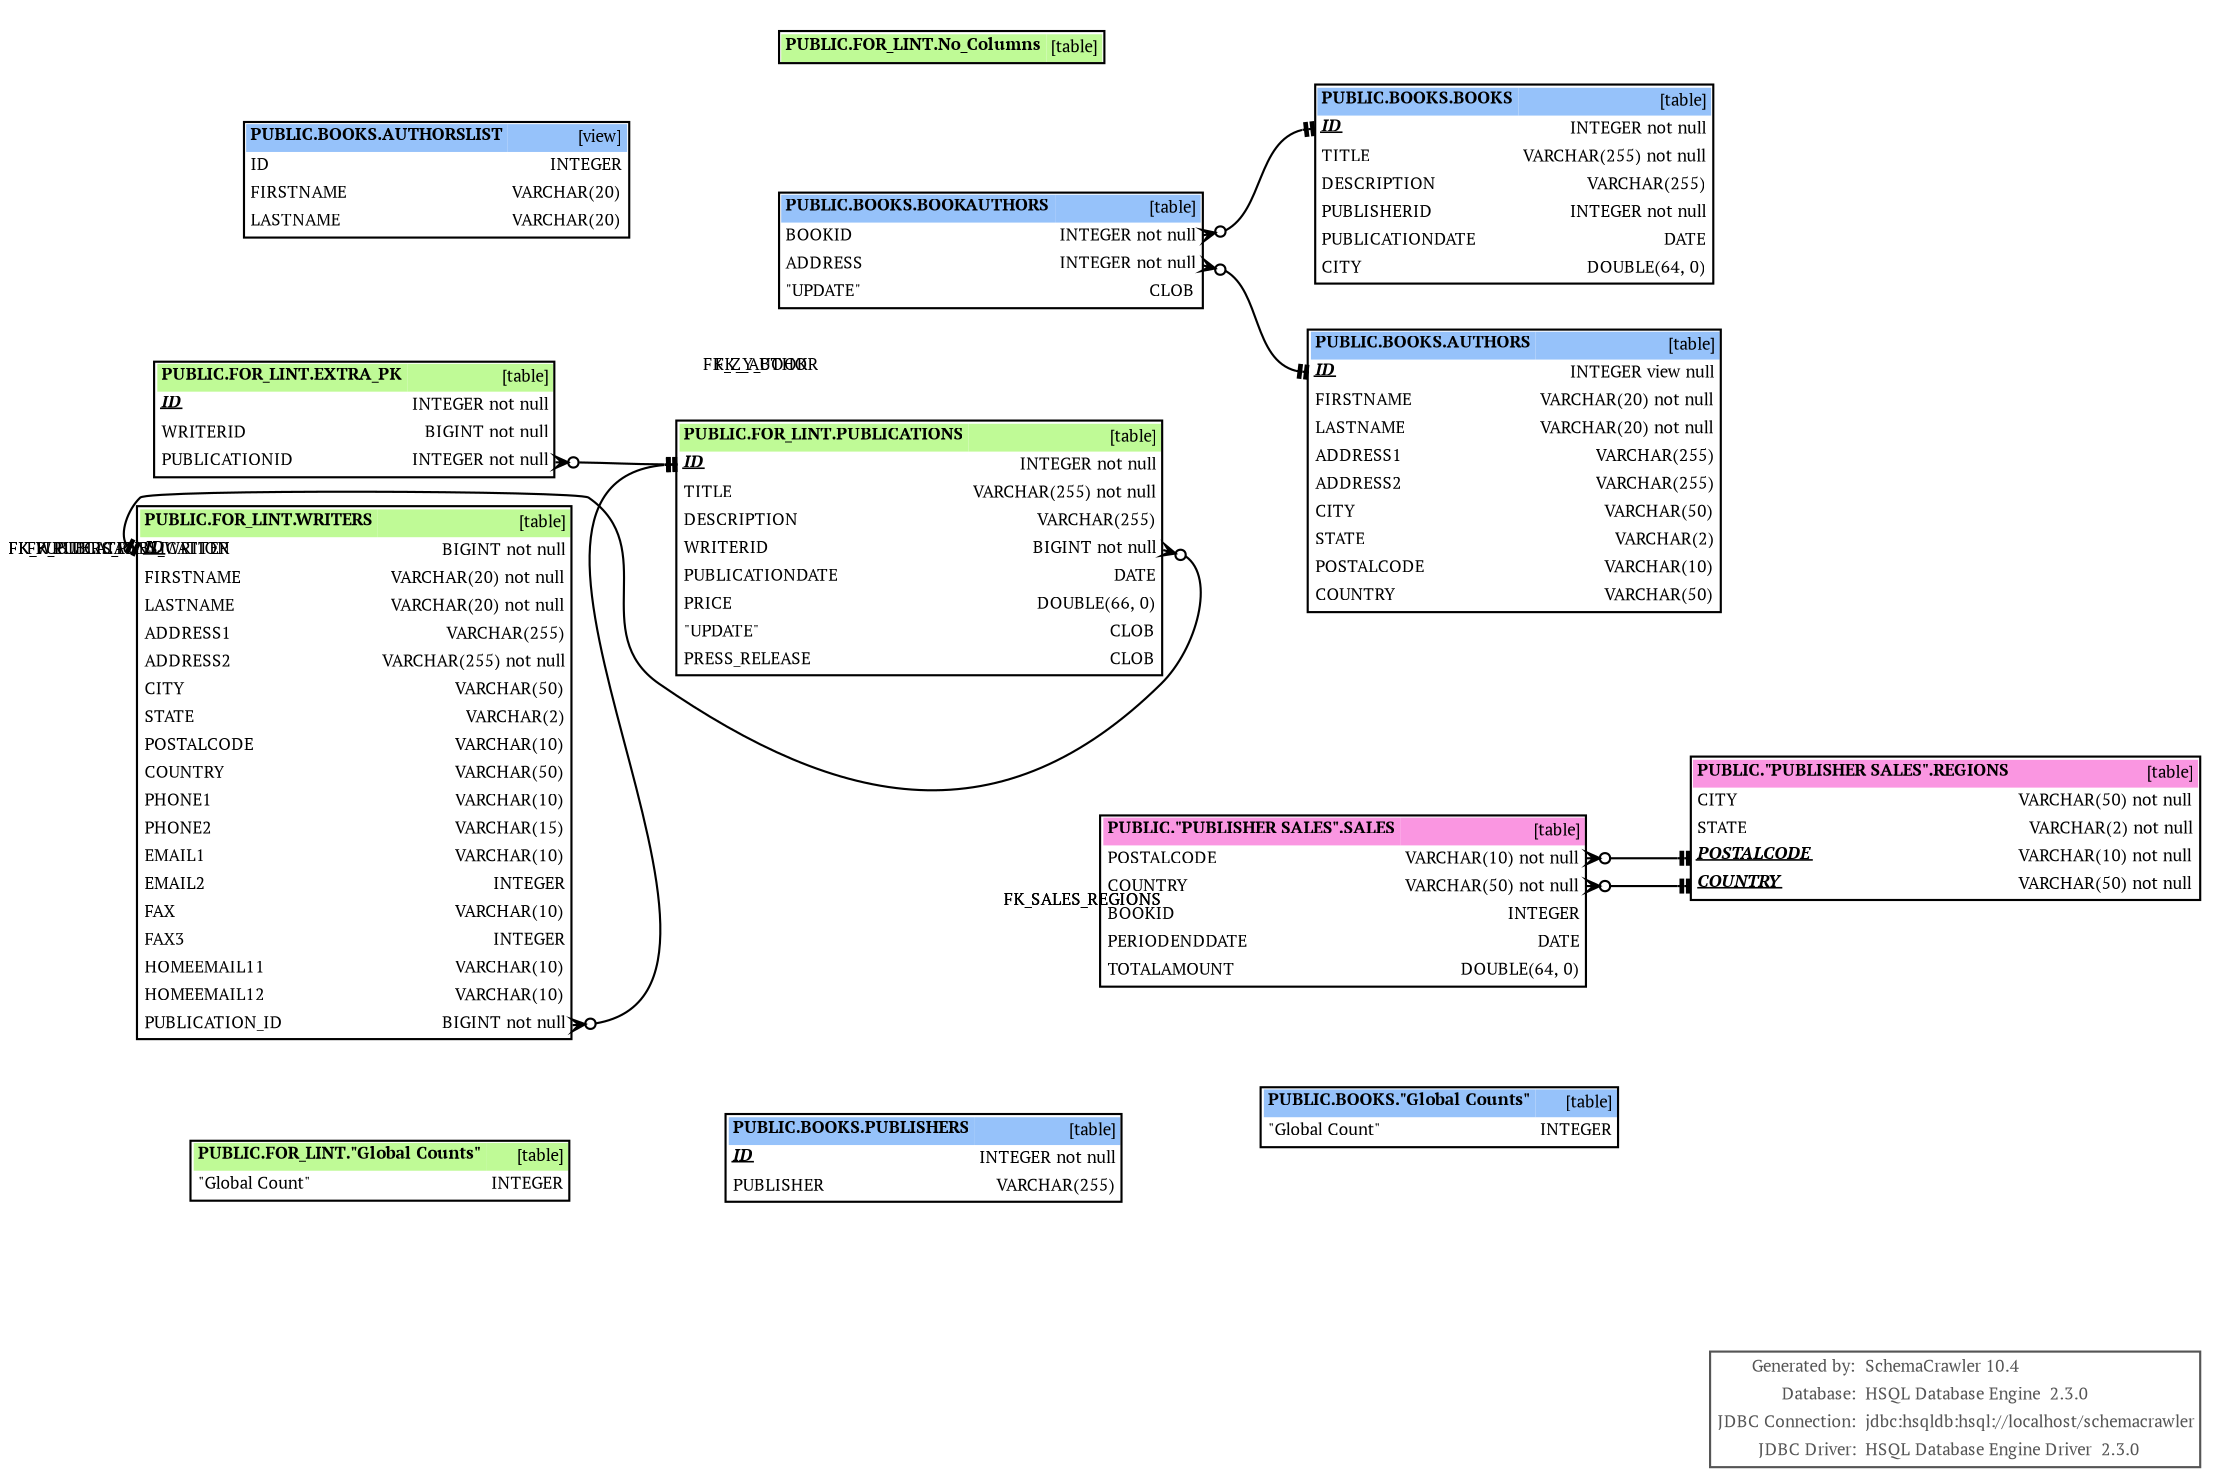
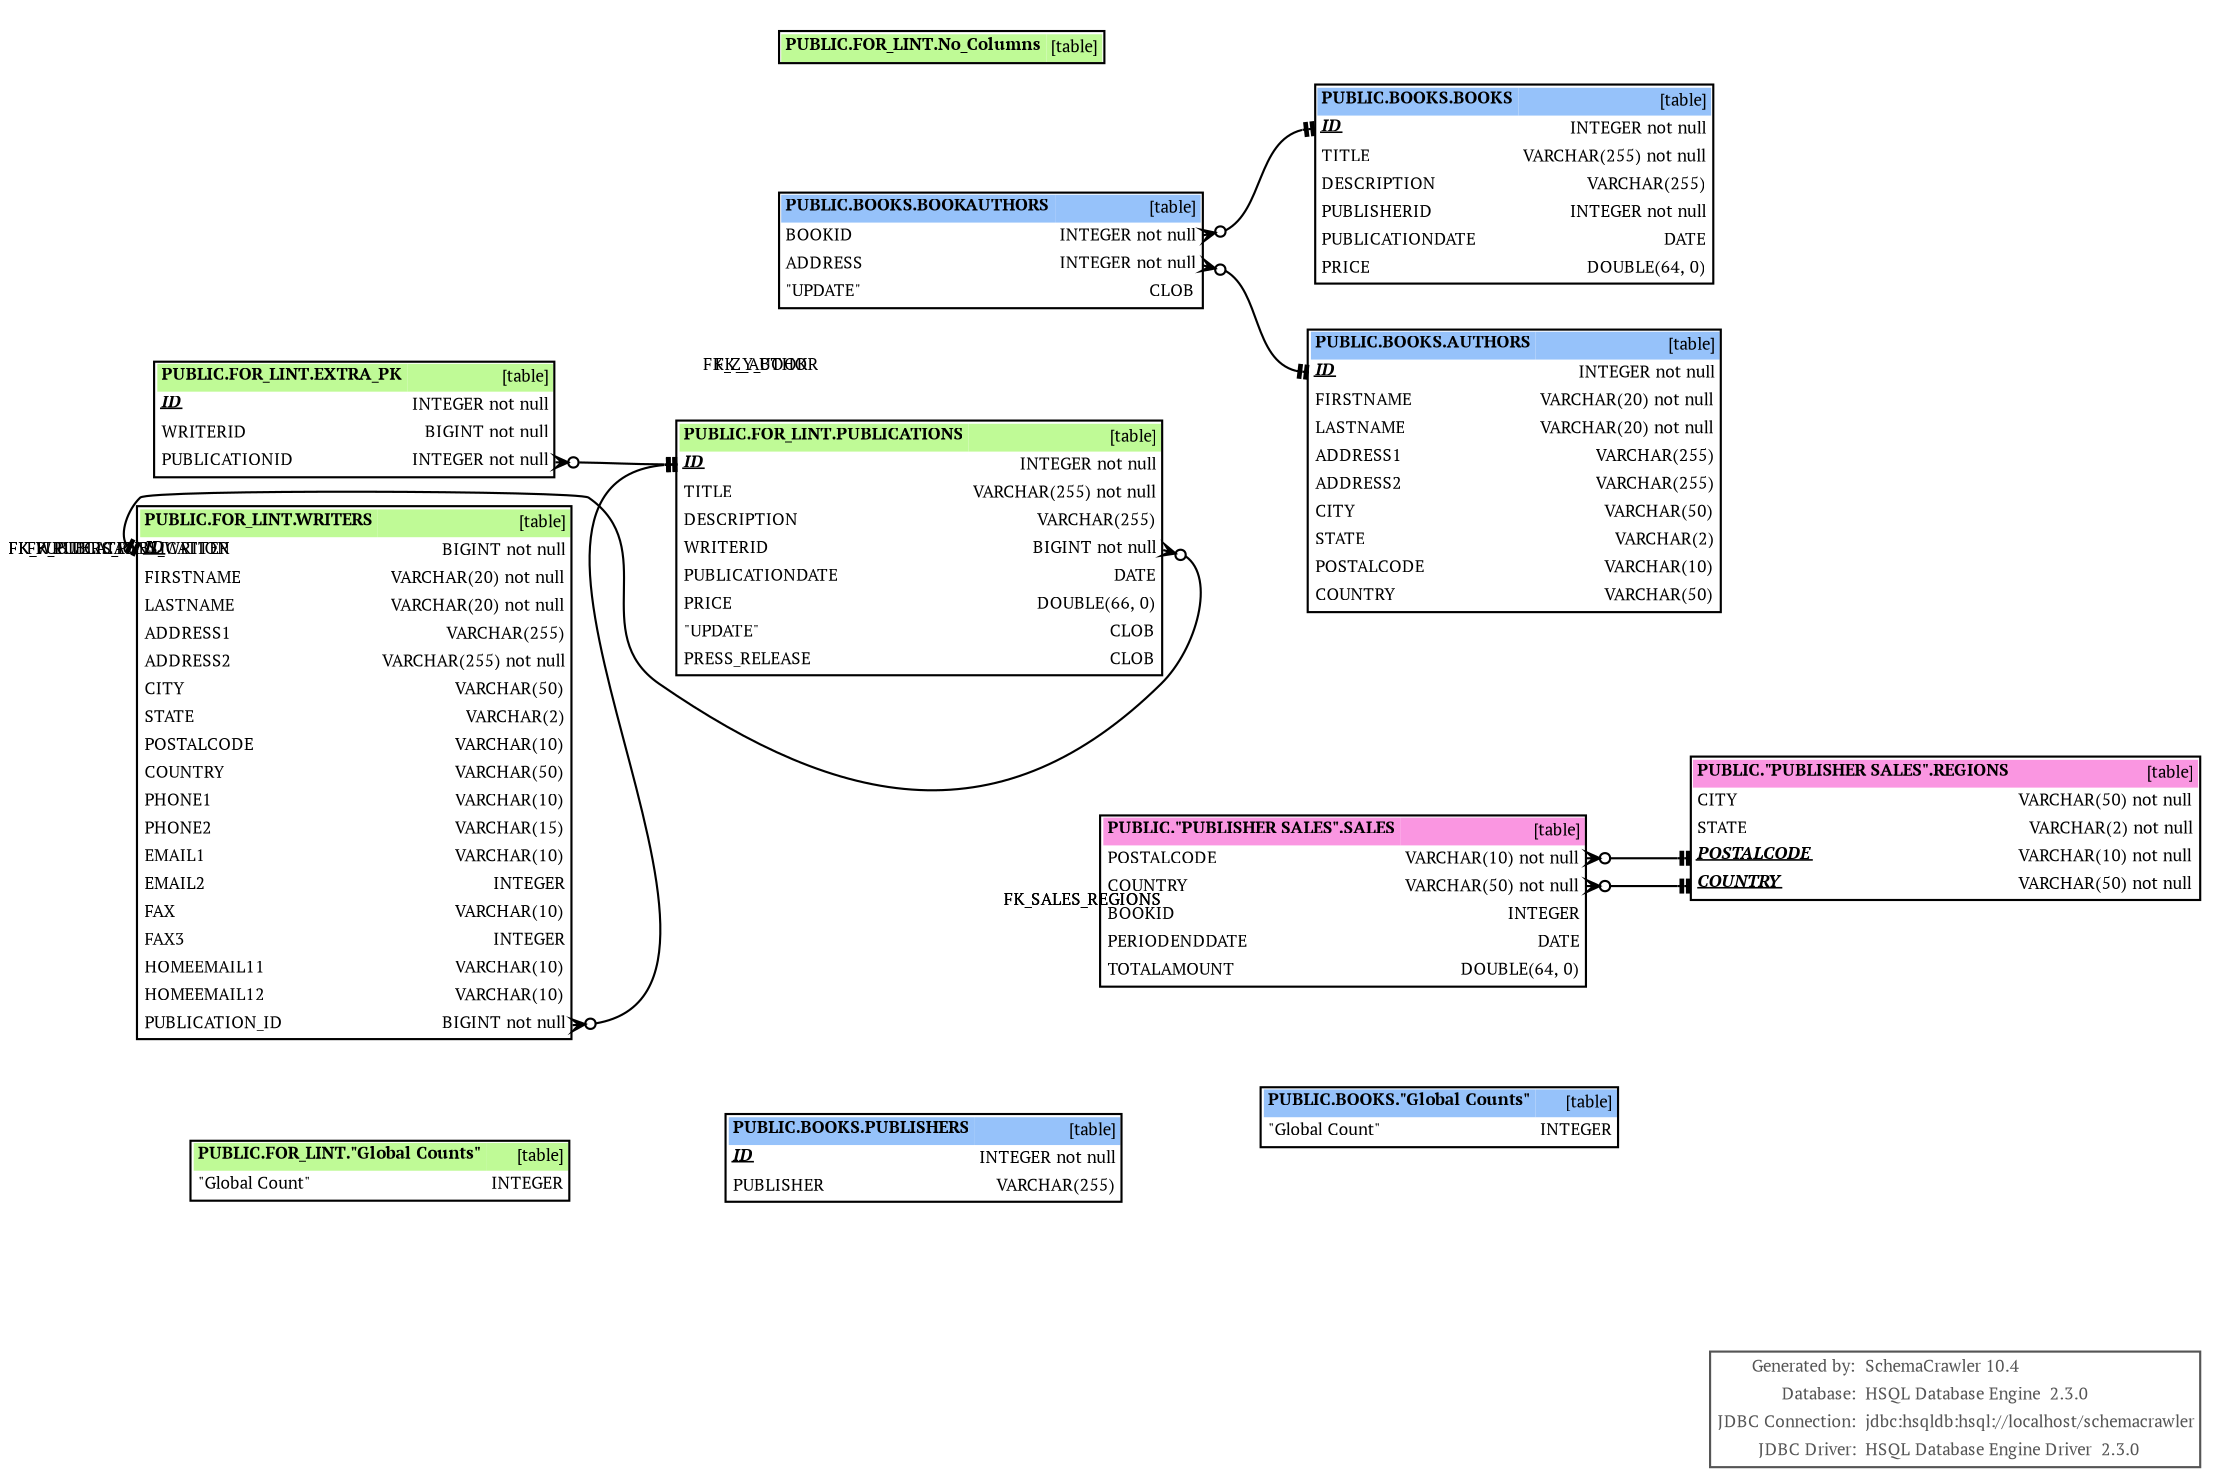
(437, 180) -> none
(1342, 268) -> (1346, 268)
(1643, 372) -> (1647, 372)
